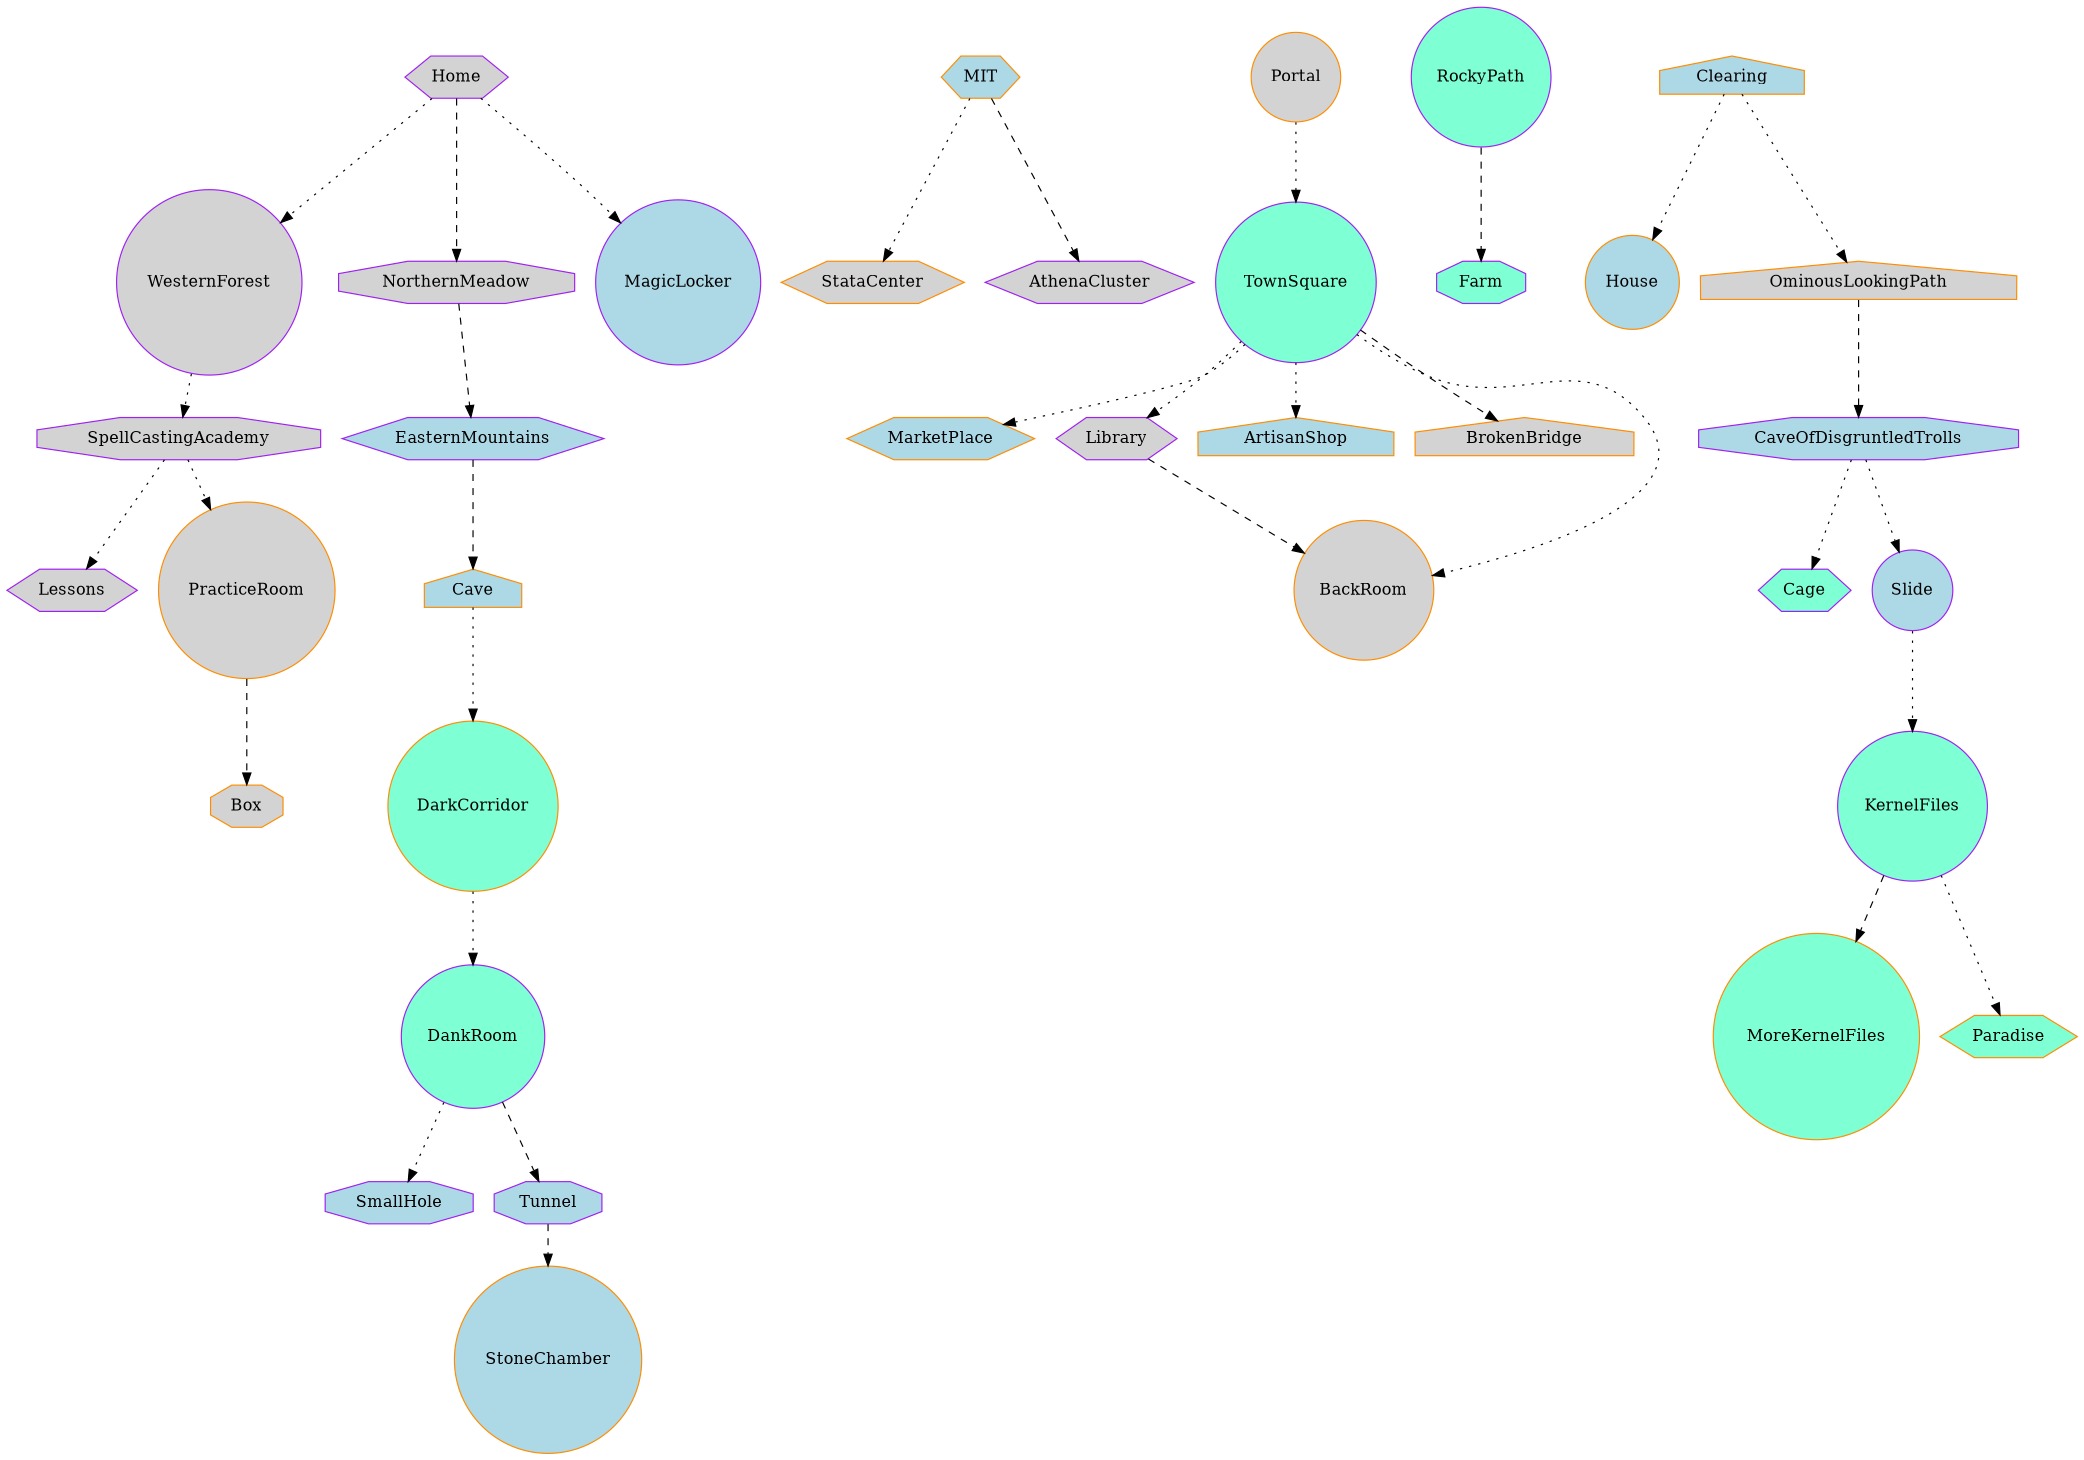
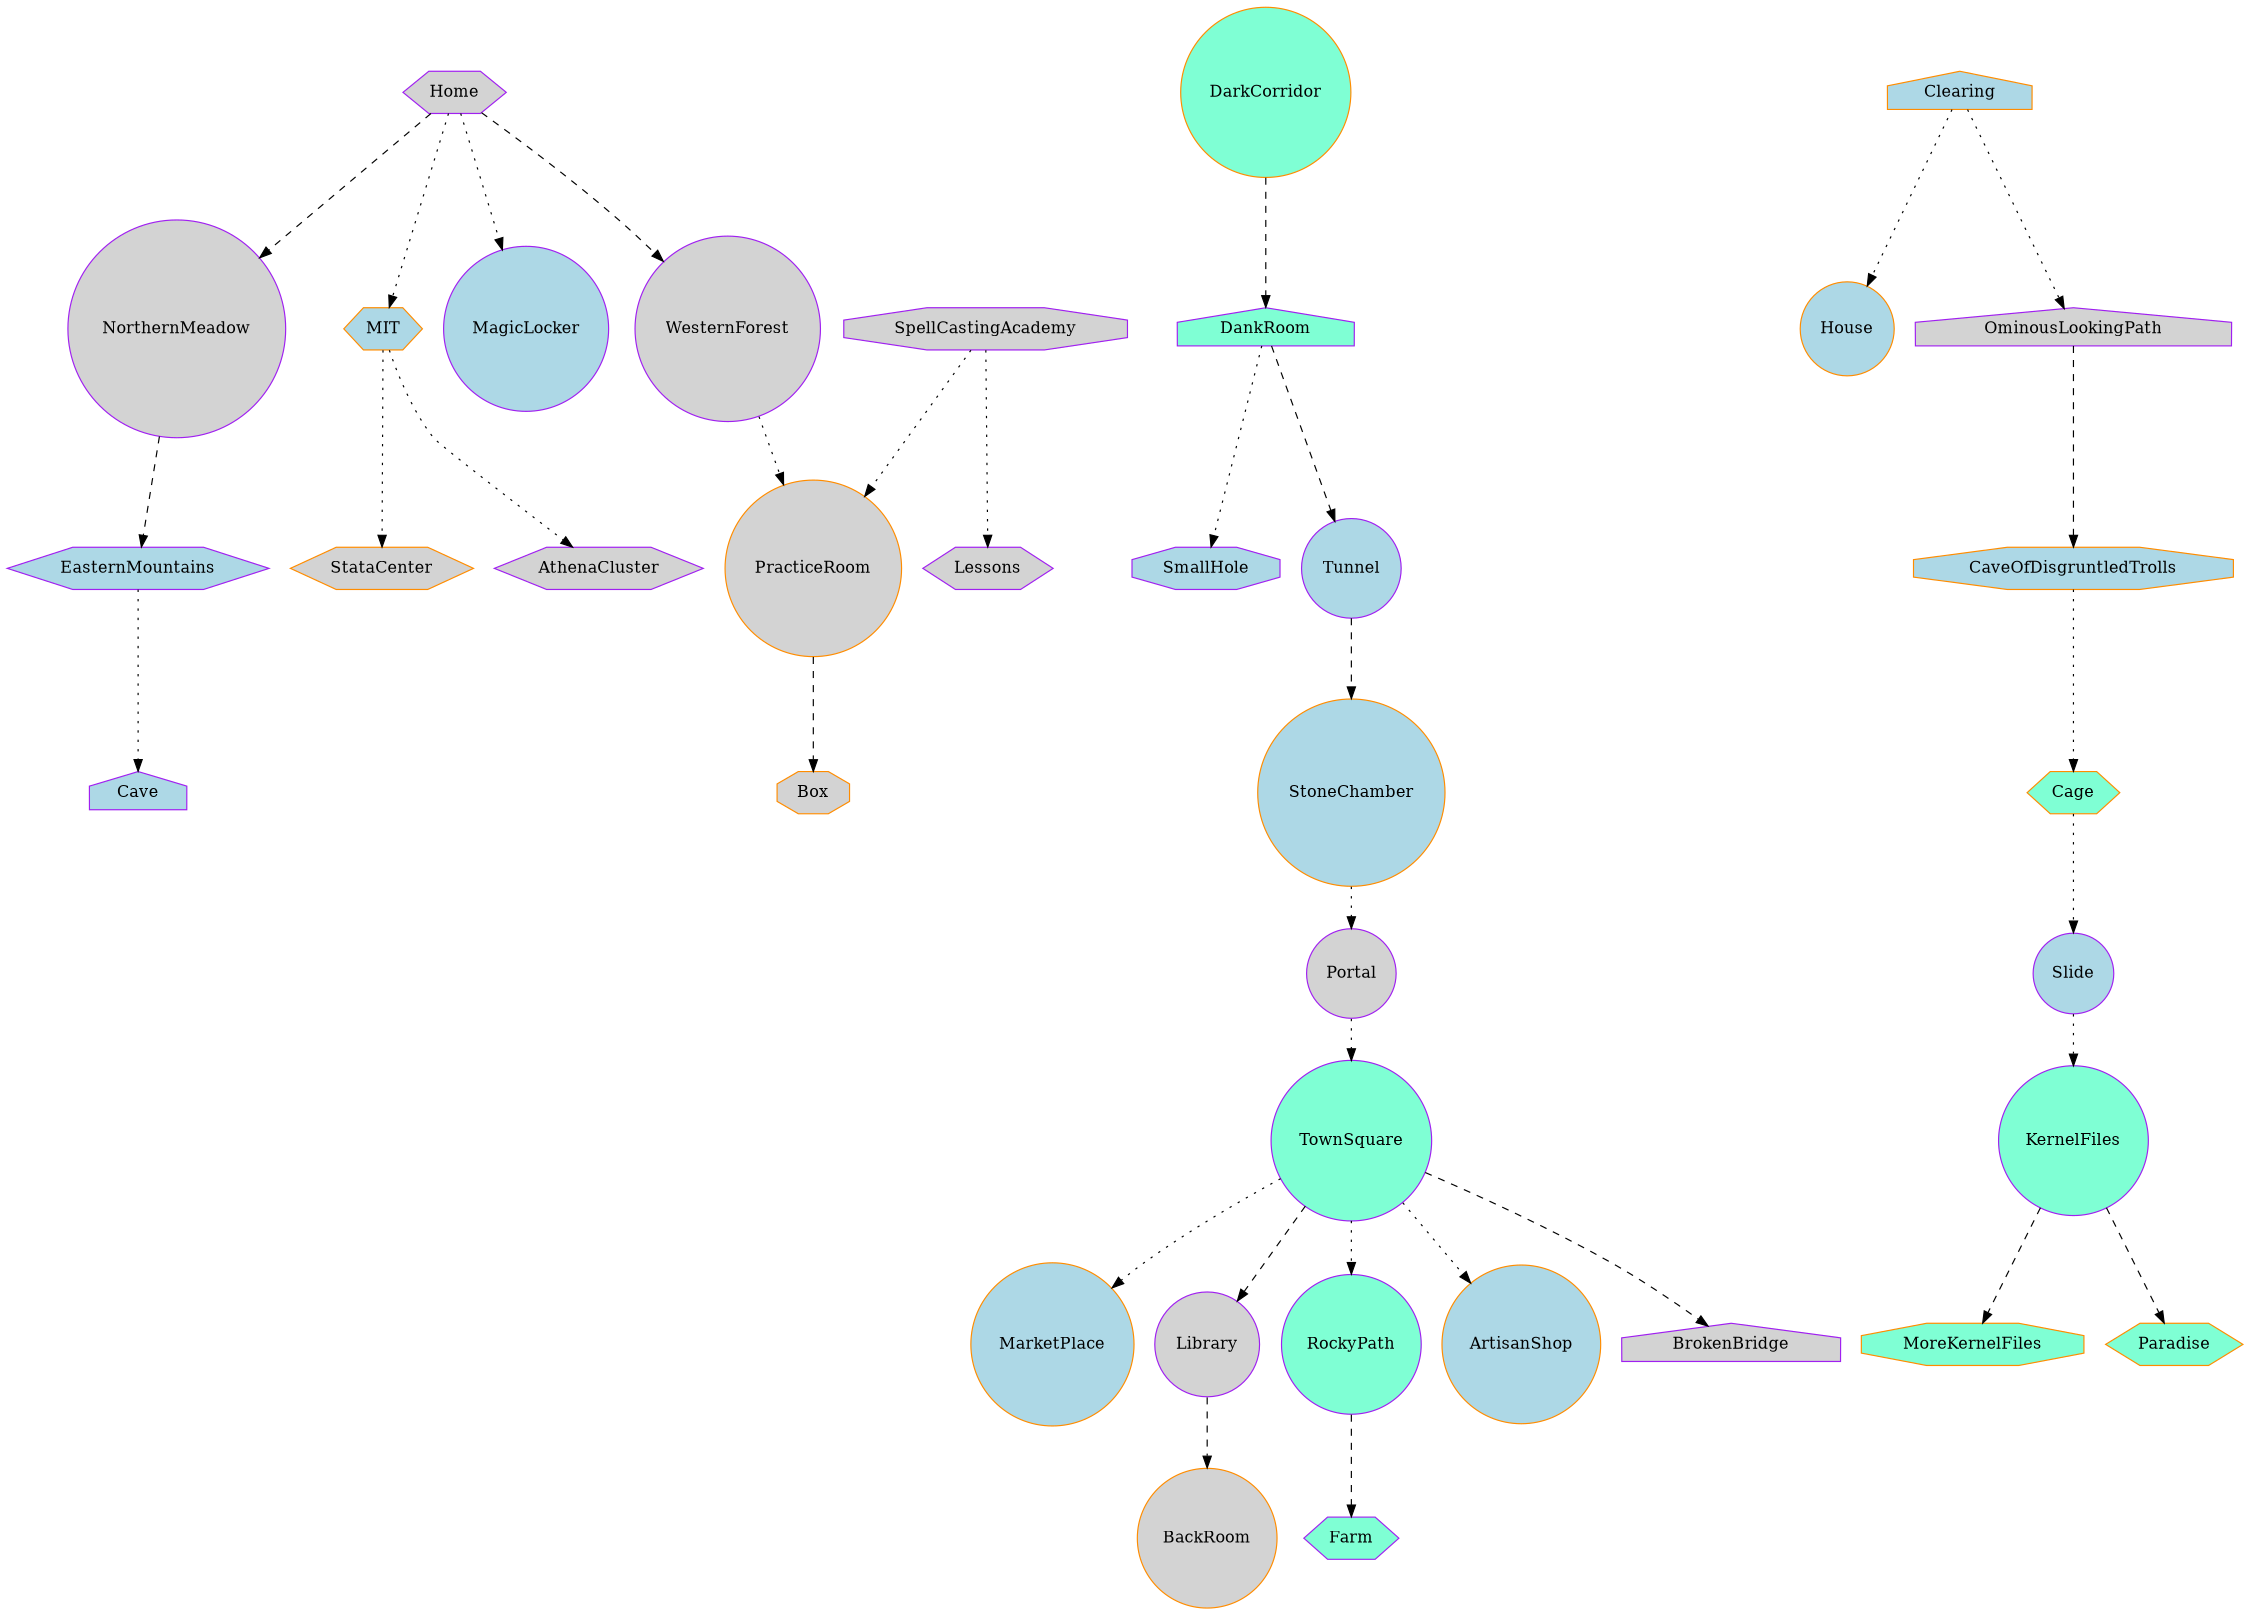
(1296, 77) -> (1351, 974)
(361, 157) -> (571, 180)
(1032, 175) -> (459, 459)
none -> (421, 205)
(457, 282) -> (177, 329)
(1481, 282) -> (1351, 1538)
(1859, 282) -> (2073, 329)
(188, 390) -> (769, 445)
(1186, 390) -> (1275, 1249)
(1639, 412) -> (1351, 1242)
(941, 439) -> (1052, 1344)
(1117, 439) -> (1207, 1344)
(1296, 439) -> (1521, 1344)
(1524, 439) -> (1731, 1344)
(1859, 439) -> (2073, 568)
(1880, 500) -> (2073, 867)
(473, 508) -> (138, 675)
(473, 590) -> (138, 793)
(1805, 590) -> (2073, 793)
(473, 658) -> none
none -> (1351, 902)
(473, 922) -> (1266, 237)
(1968, 940) -> (2133, 1260)
(473, 1037) -> (1266, 329)
(1816, 1037) -> (1973, 1344)
(548, 1203) -> (1351, 568)
